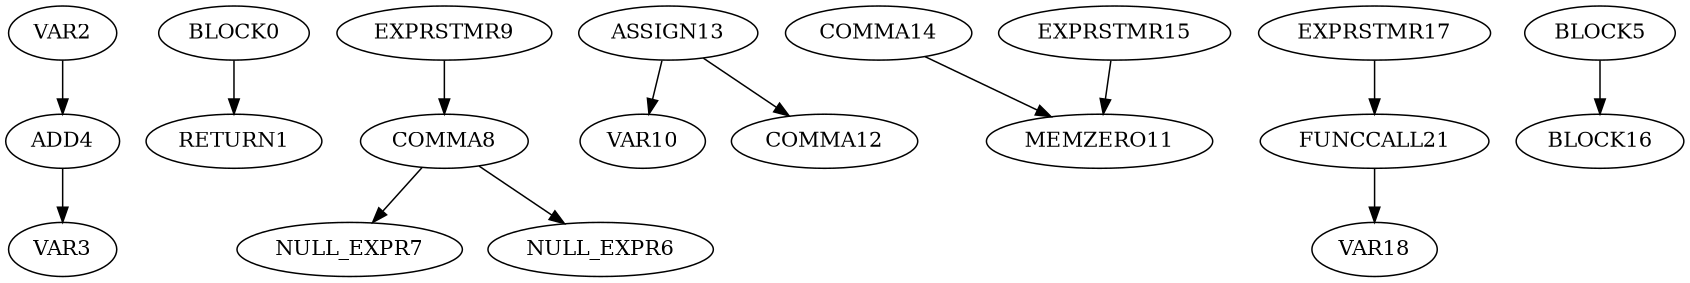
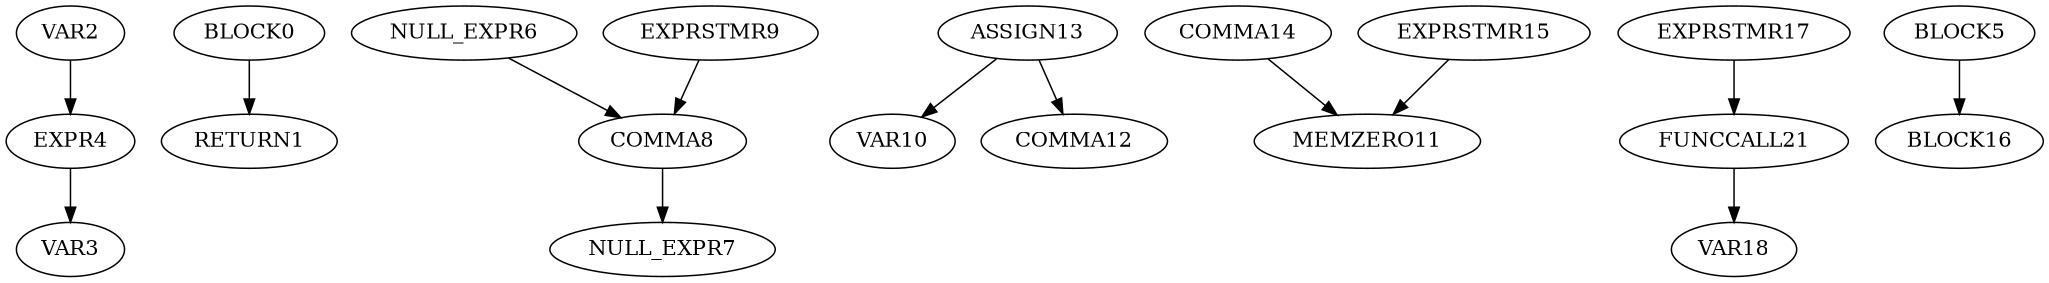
(63, 141) -> (70, 141)
(515, 191) -> (558, 84)
